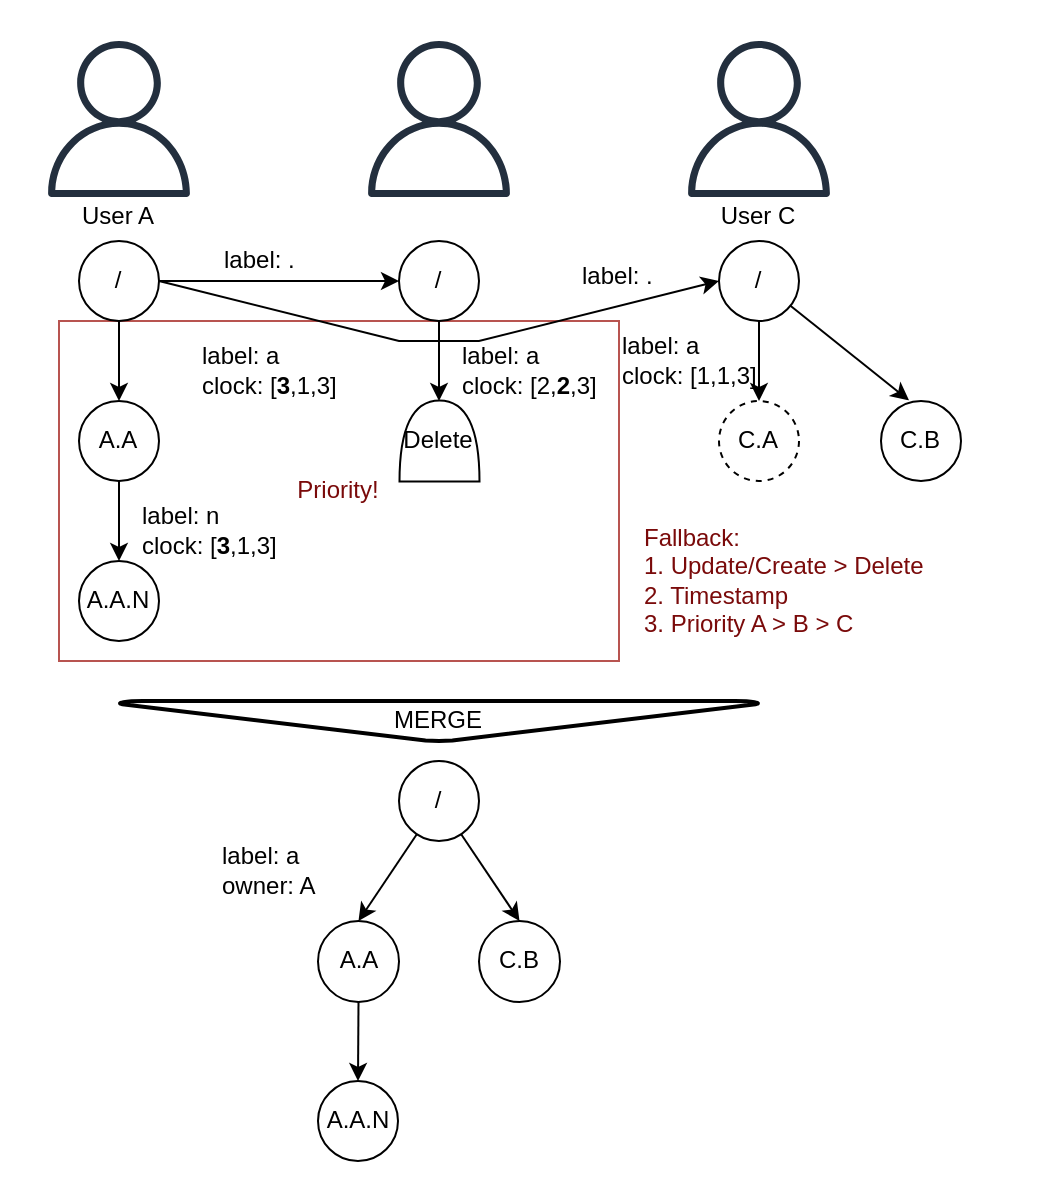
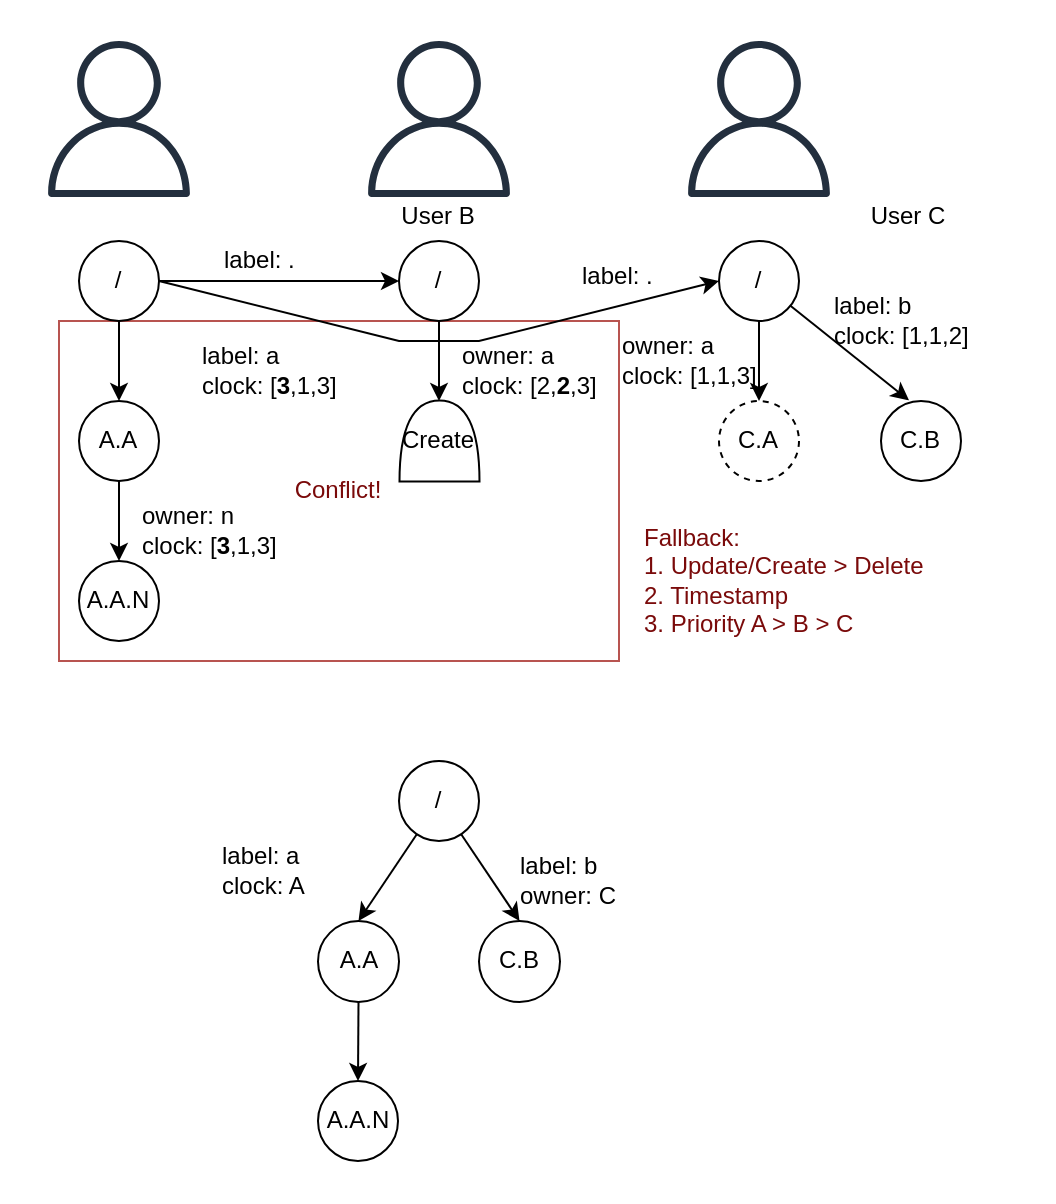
(119, 217) -> none
none -> (439, 217)
(759, 217) -> (909, 217)
none -> (921, 321)
(701, 361) -> (701, 361)
(541, 371) -> (541, 371)
(439, 441) -> (439, 441)
(339, 491) -> (339, 491)
(211, 531) -> (211, 531)
(439, 721) -> none
(271, 871) -> (267, 871)
none -> (608, 881)
